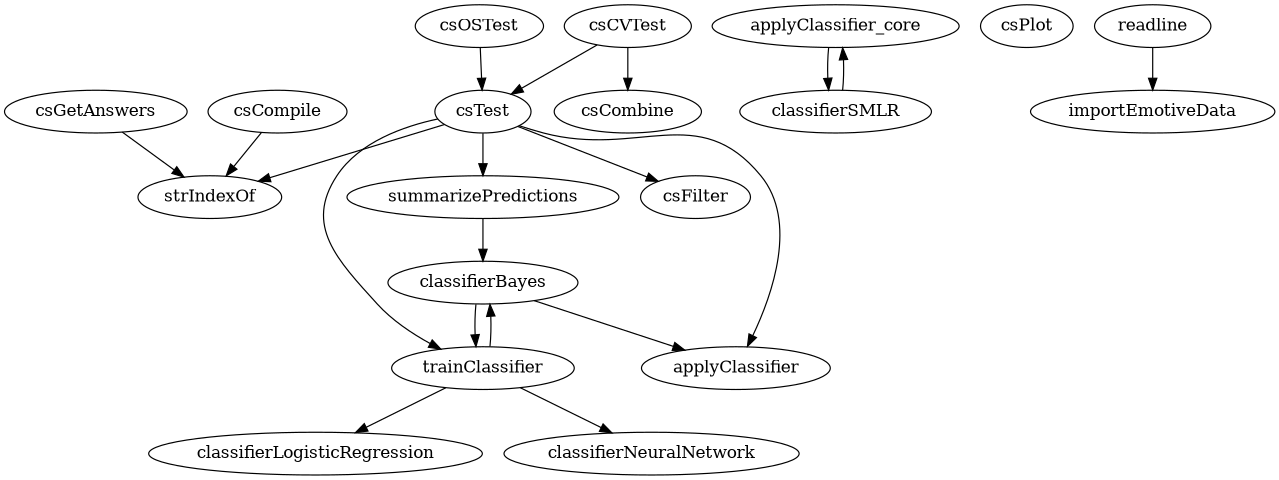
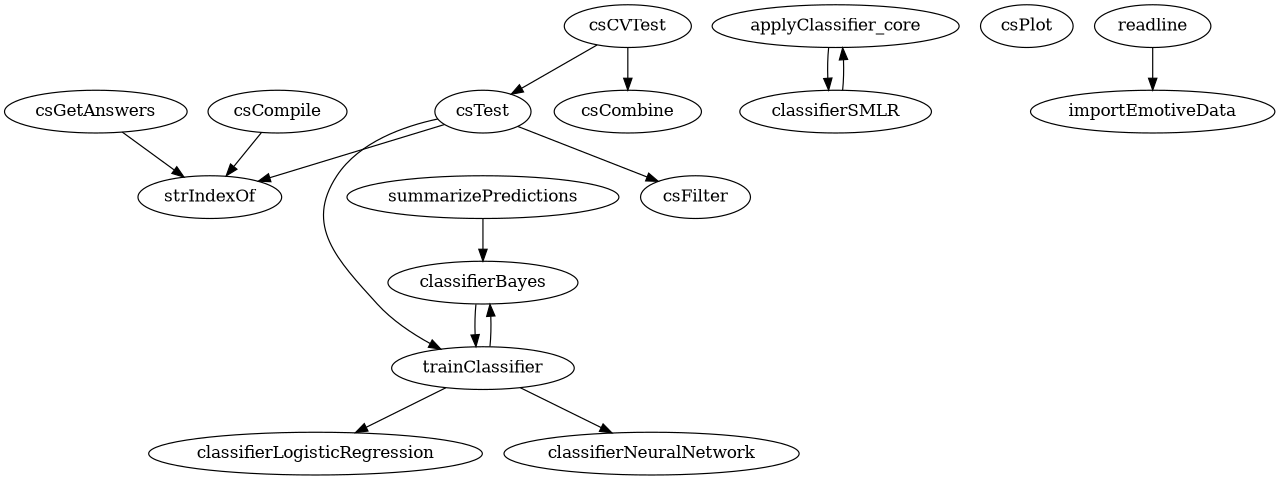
(479, 26) -> none
(483, 149) -> none
(736, 368) -> none
